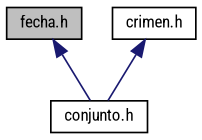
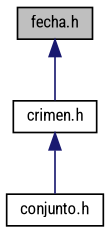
(76, 77) -> (55, 79)
